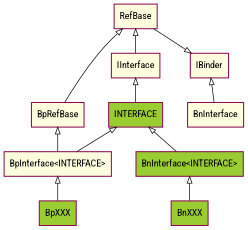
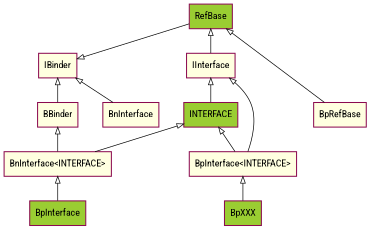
(136, 16) -> (211, 16)
none -> (58, 115)
(58, 143) -> (254, 114)
(190, 164) -> (58, 164)
(190, 213) -> (58, 213)
